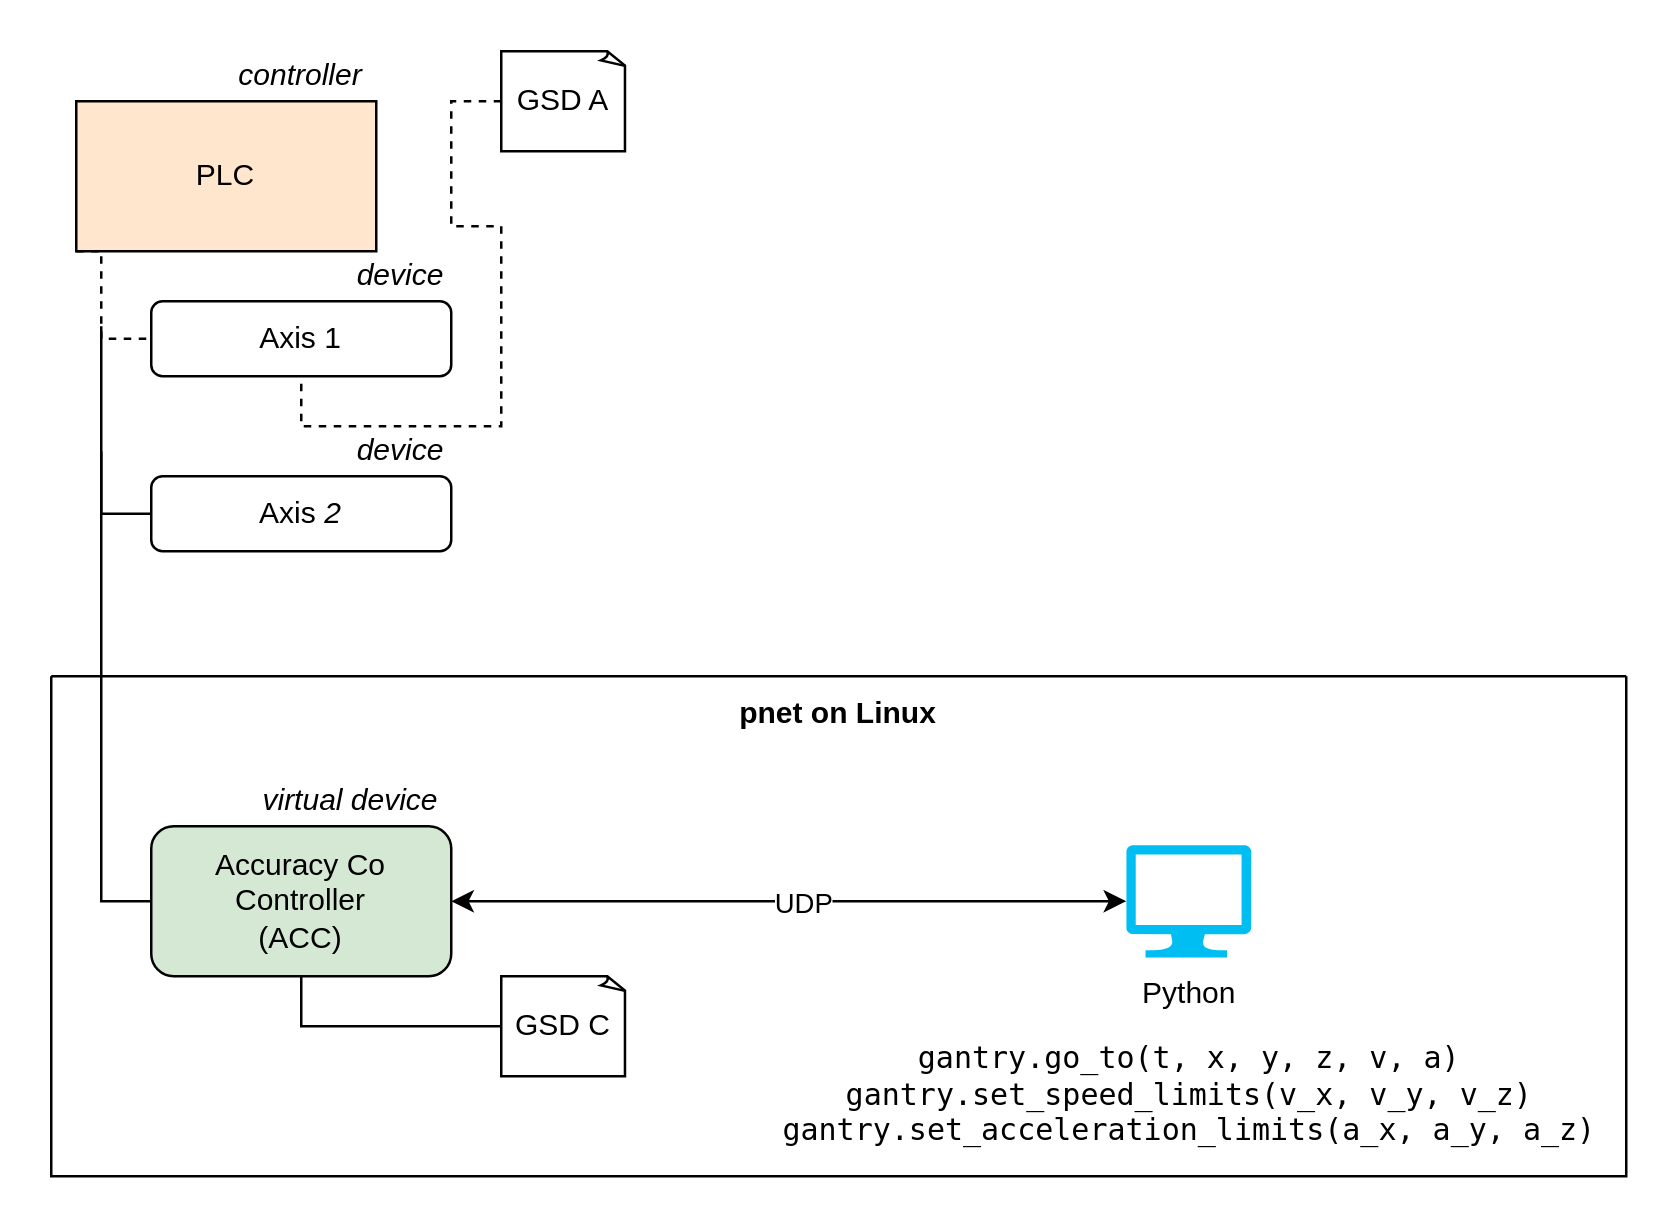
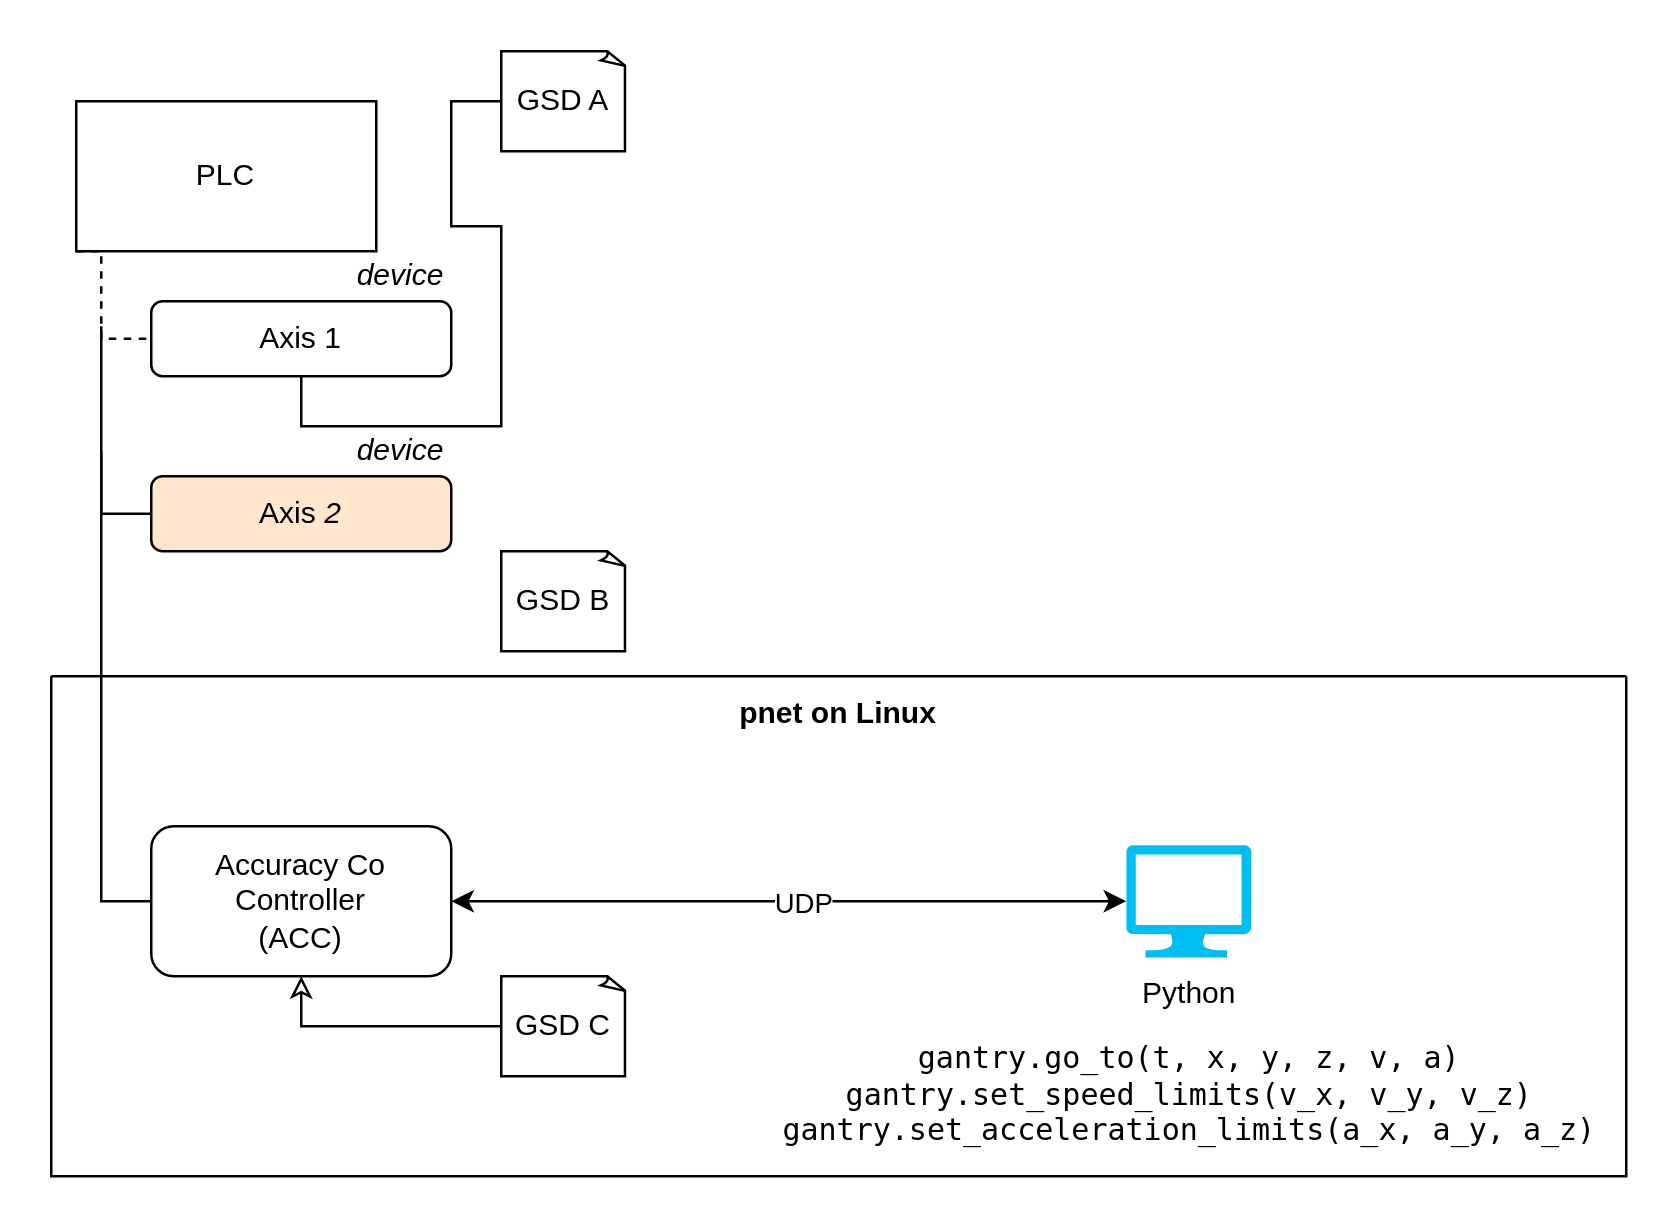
(301, 76) -> none
(226, 176) -> (226, 176)
(501, 341) -> (501, 341)
(301, 514) -> (301, 514)
none -> (564, 601)
(351, 801) -> none
(301, 901) -> (301, 901)
(301, 987) -> (301, 994)
